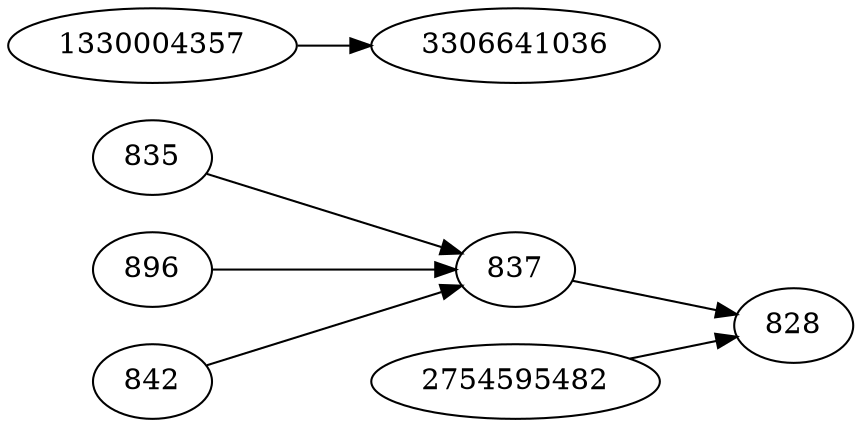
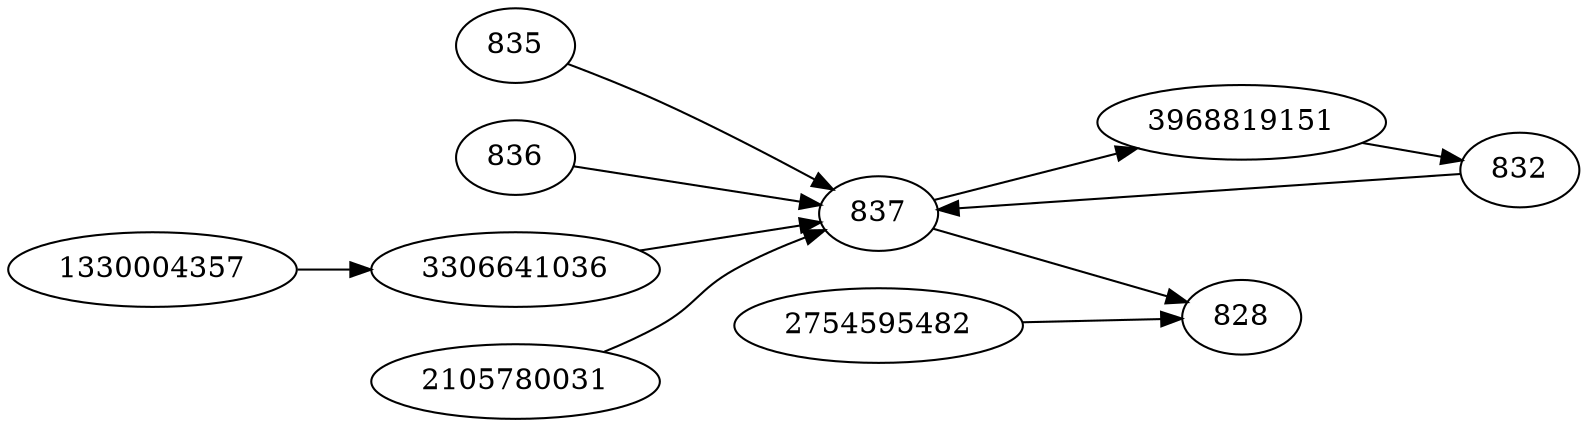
none -> (1242, 122)
none -> (720, 238)
(153, 270) -> (516, 158)
(153, 382) -> (1520, 170)
none -> (516, 382)
